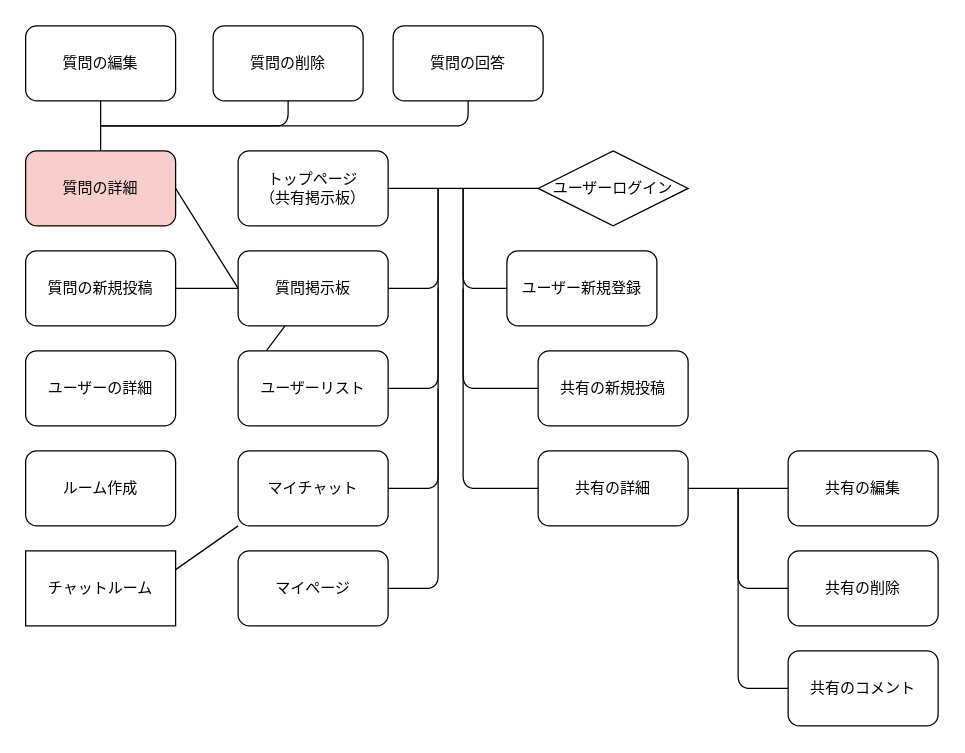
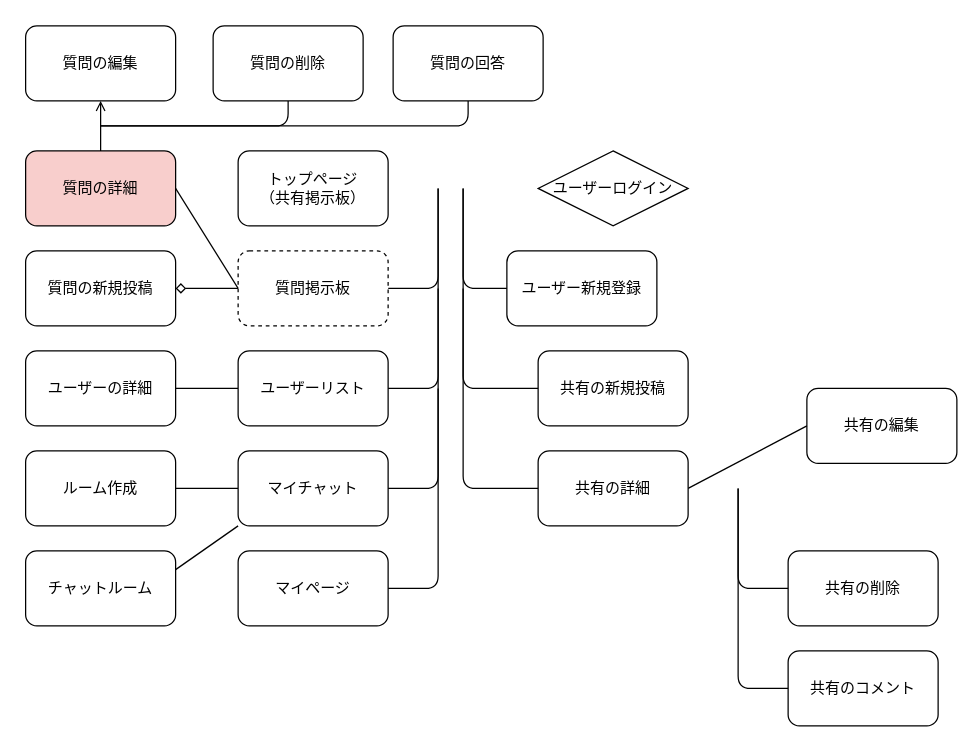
(101, 106) -> (101, 107)
(460, 188) -> none
(181, 288) -> (186, 288)
(313, 288) -> (313, 288)
(275, 338) -> (207, 388)
none -> (207, 488)
(863, 488) -> (882, 426)
(101, 588) -> (101, 588)
